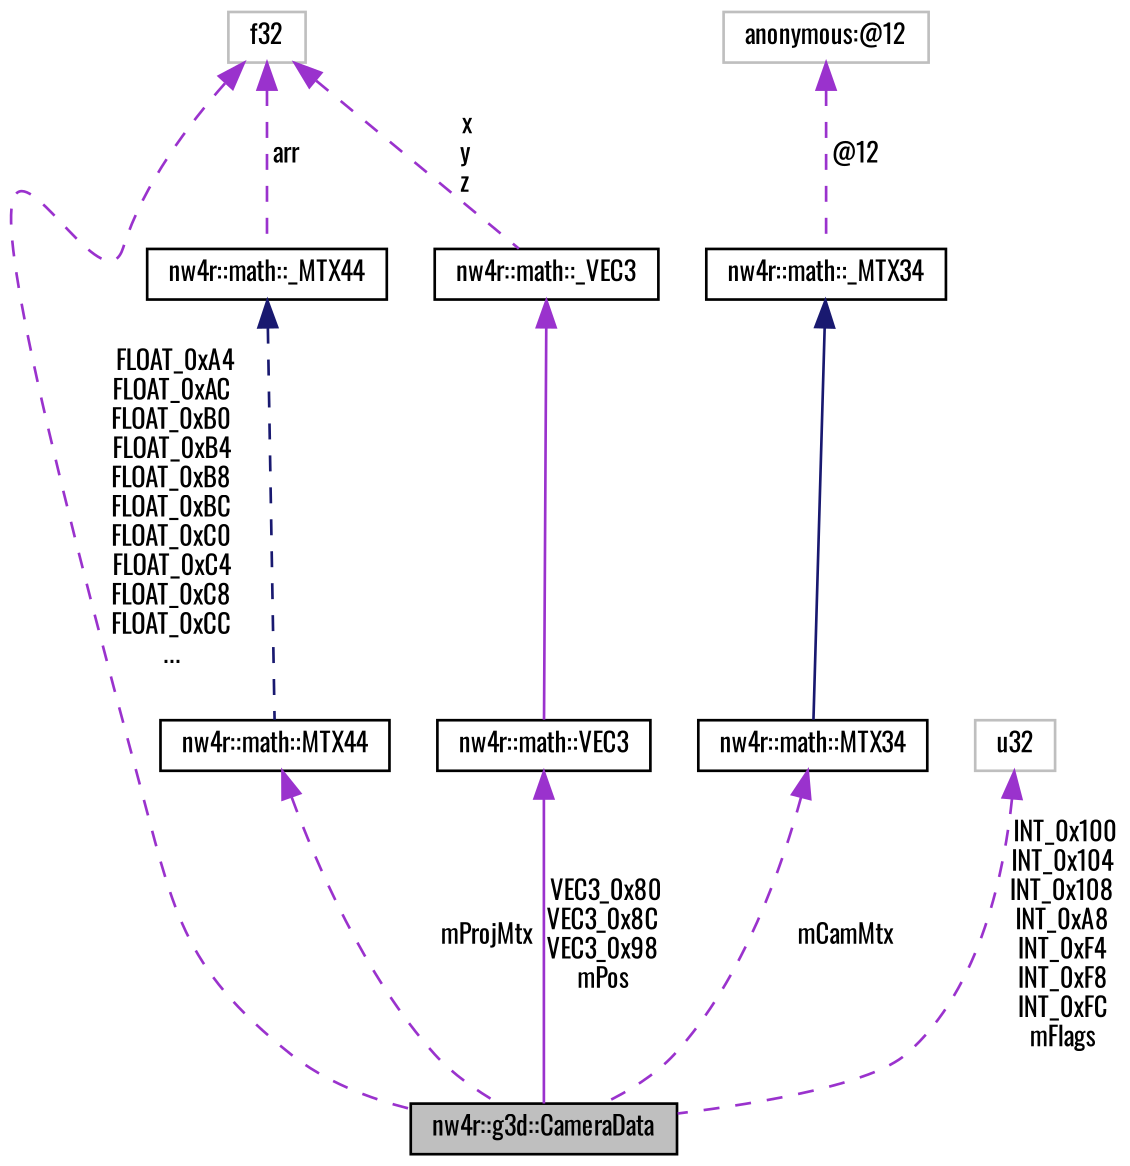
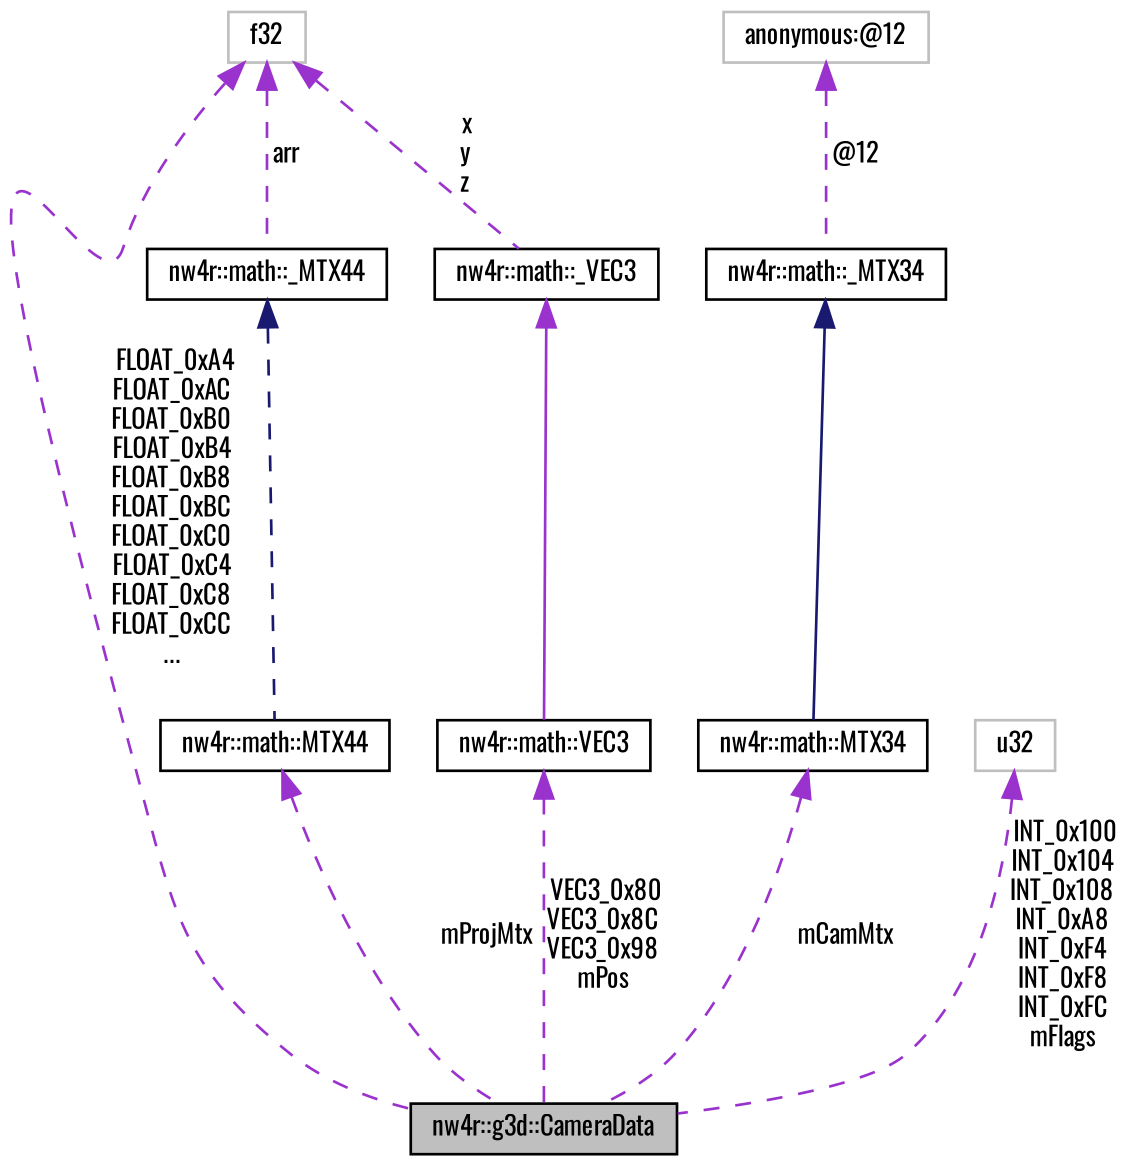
(544, 951) -> (544, 951)
